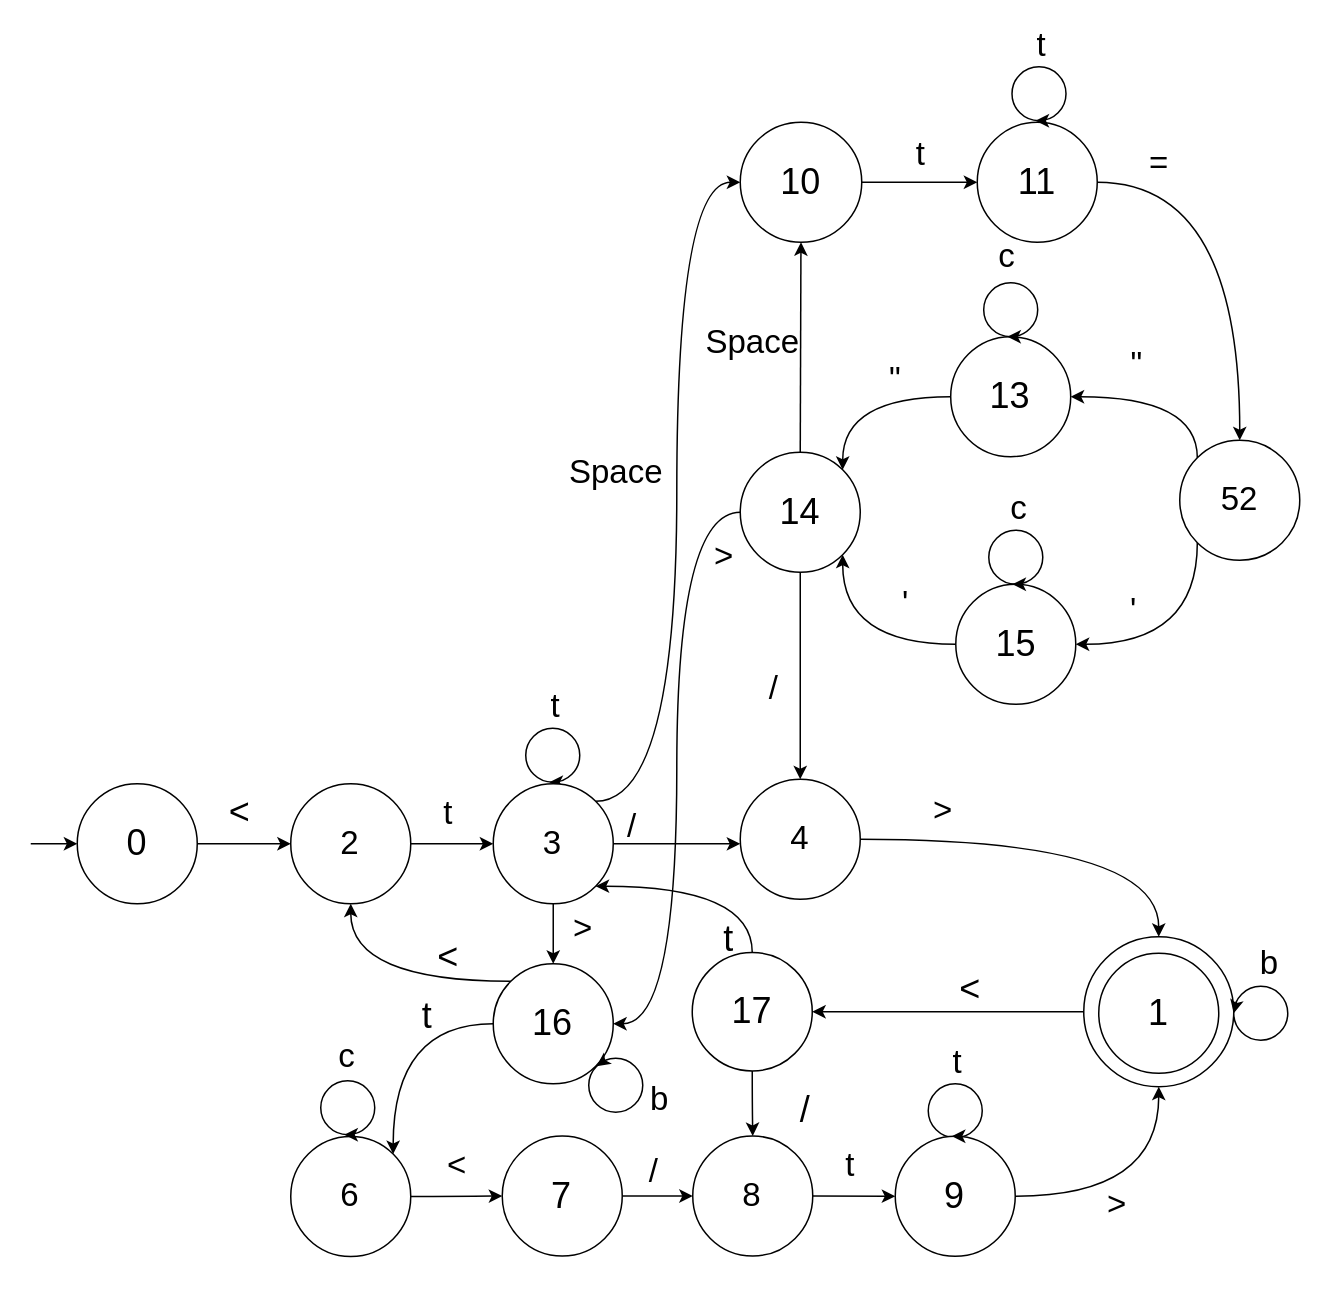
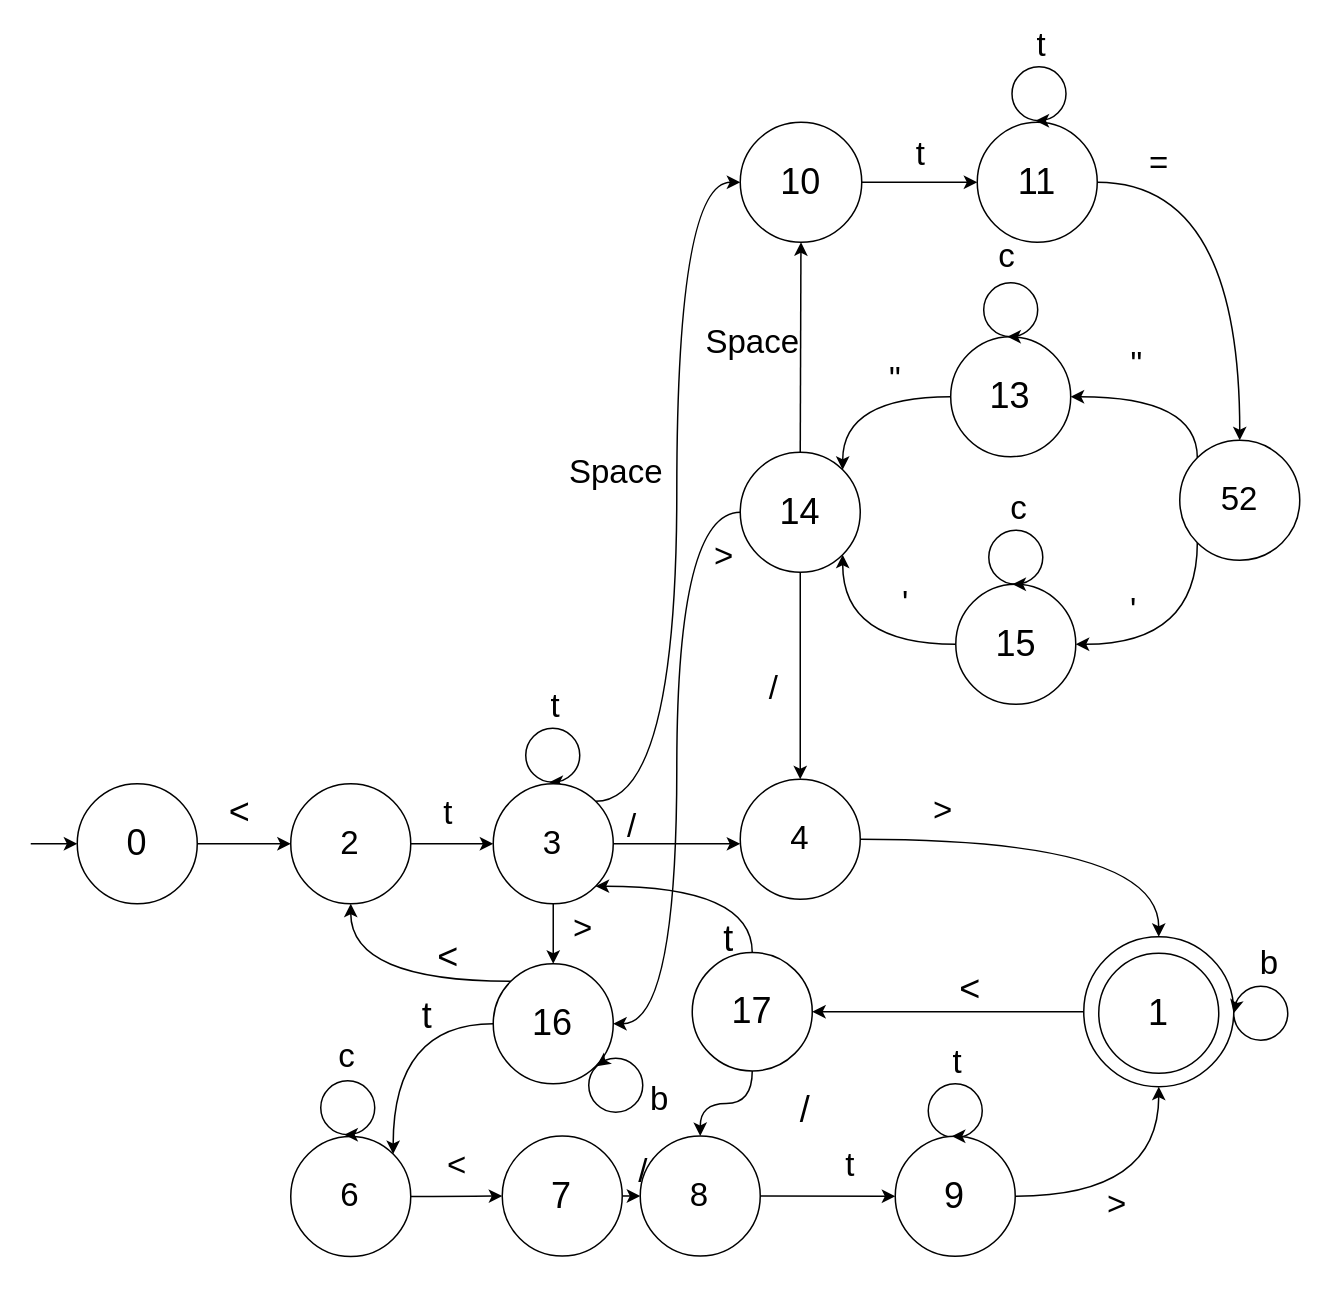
(753, 1196) -> (700, 1196)
